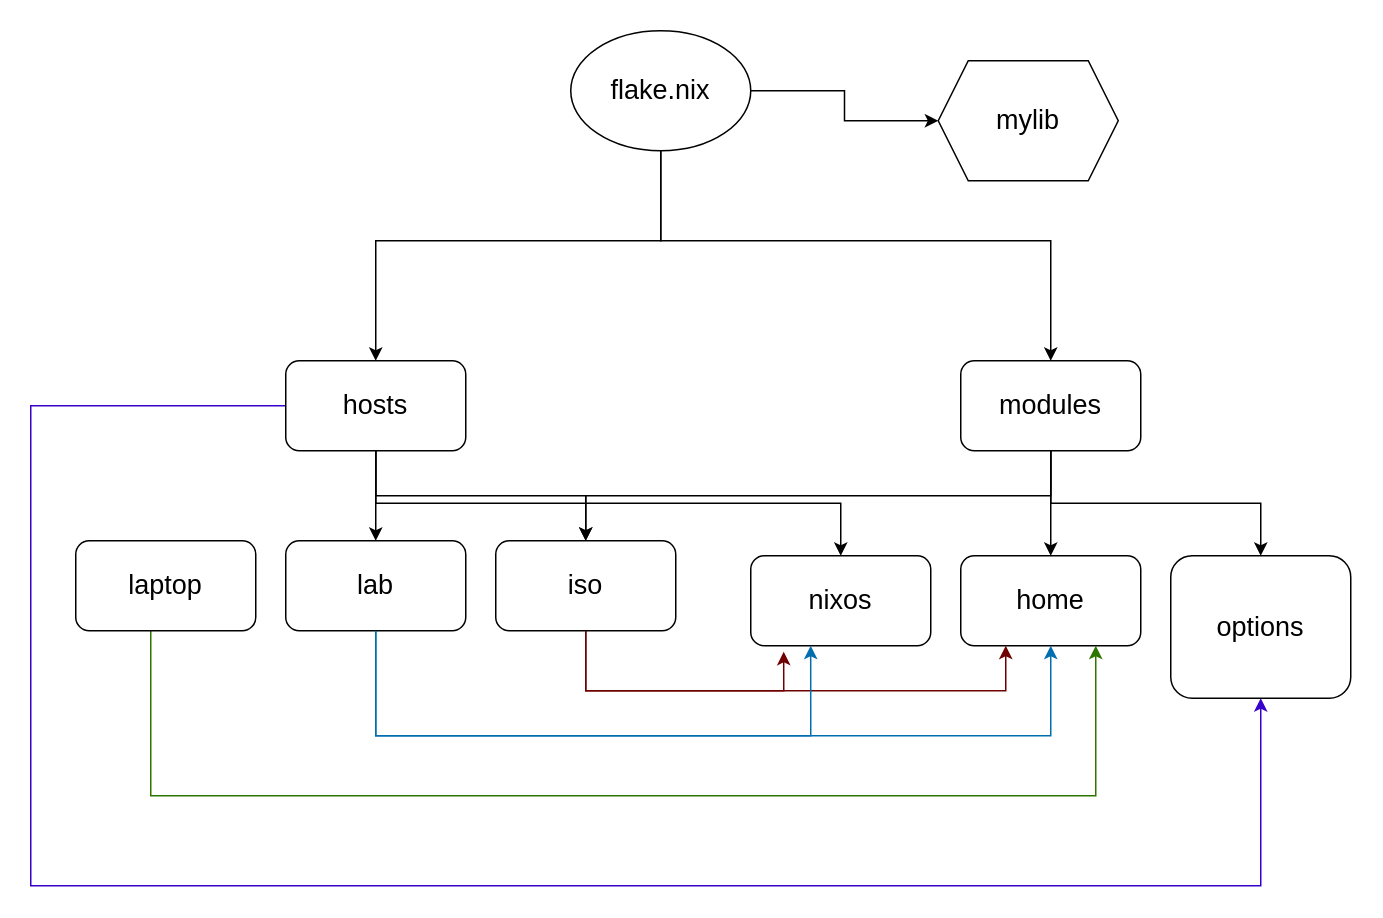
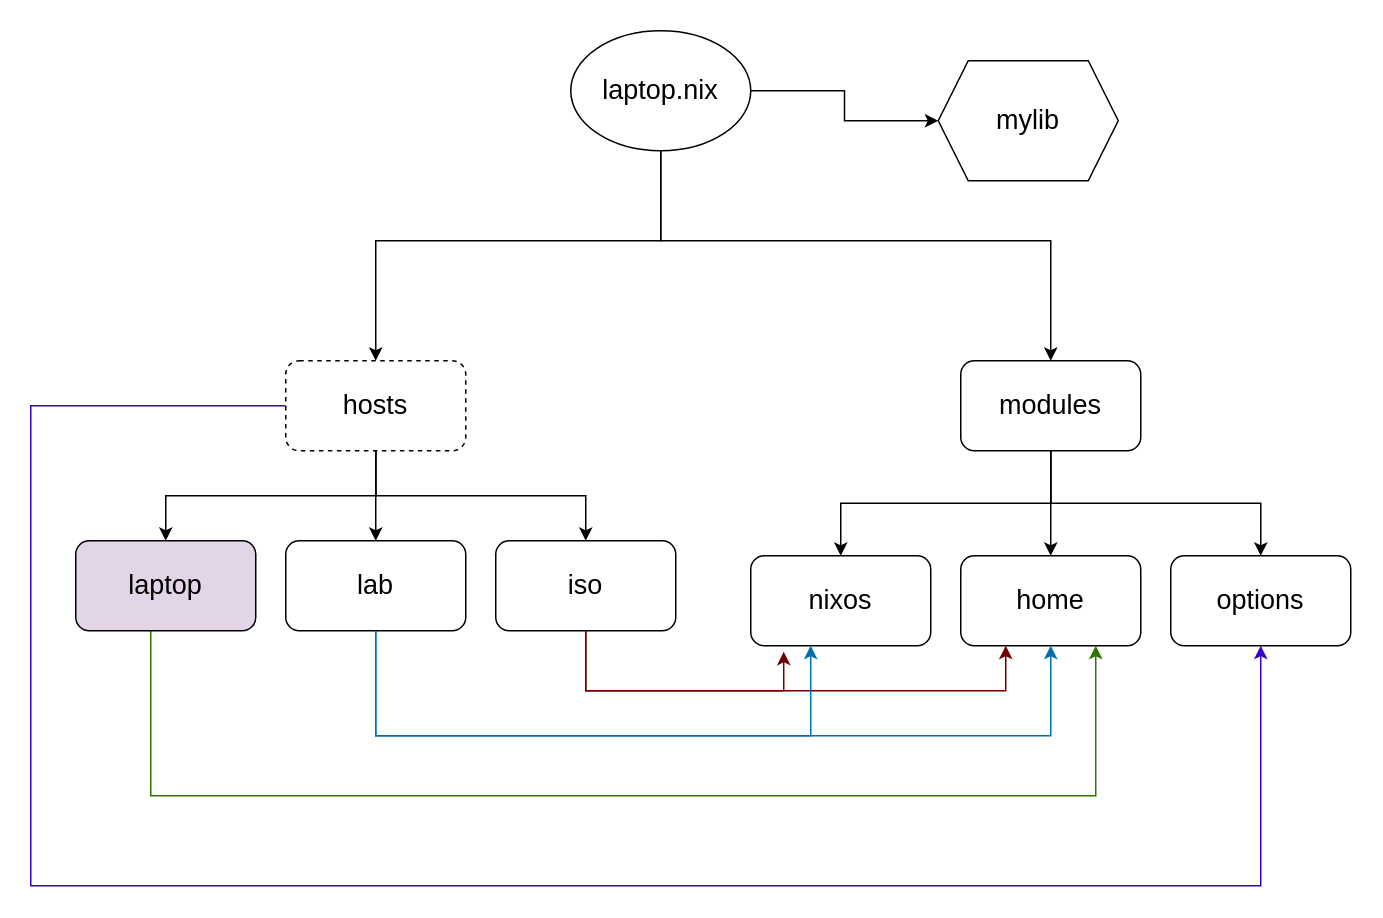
(661, 91) -> (661, 91)
(376, 406) -> (376, 406)
(818, 496) -> (946, 503)
(608, 503) -> (252, 496)
(166, 586) -> (166, 586)
(1261, 627) -> (1261, 601)
